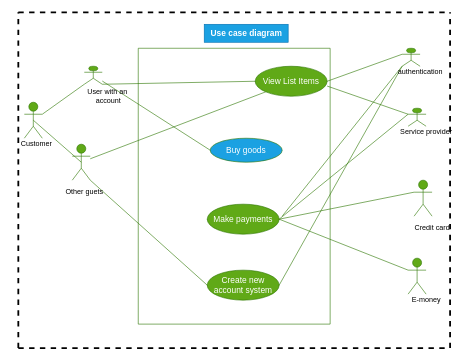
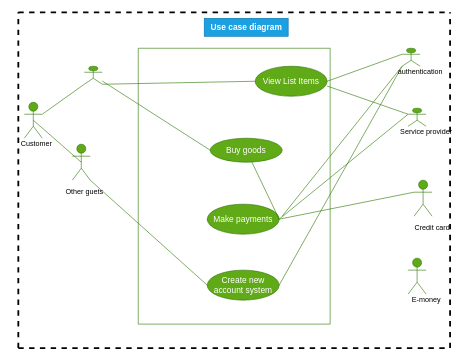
(246, 33) -> (246, 27)
(108, 96) -> none
(178, 126) -> none
(246, 150) -> (246, 150)
(344, 245) -> (264, 188)
